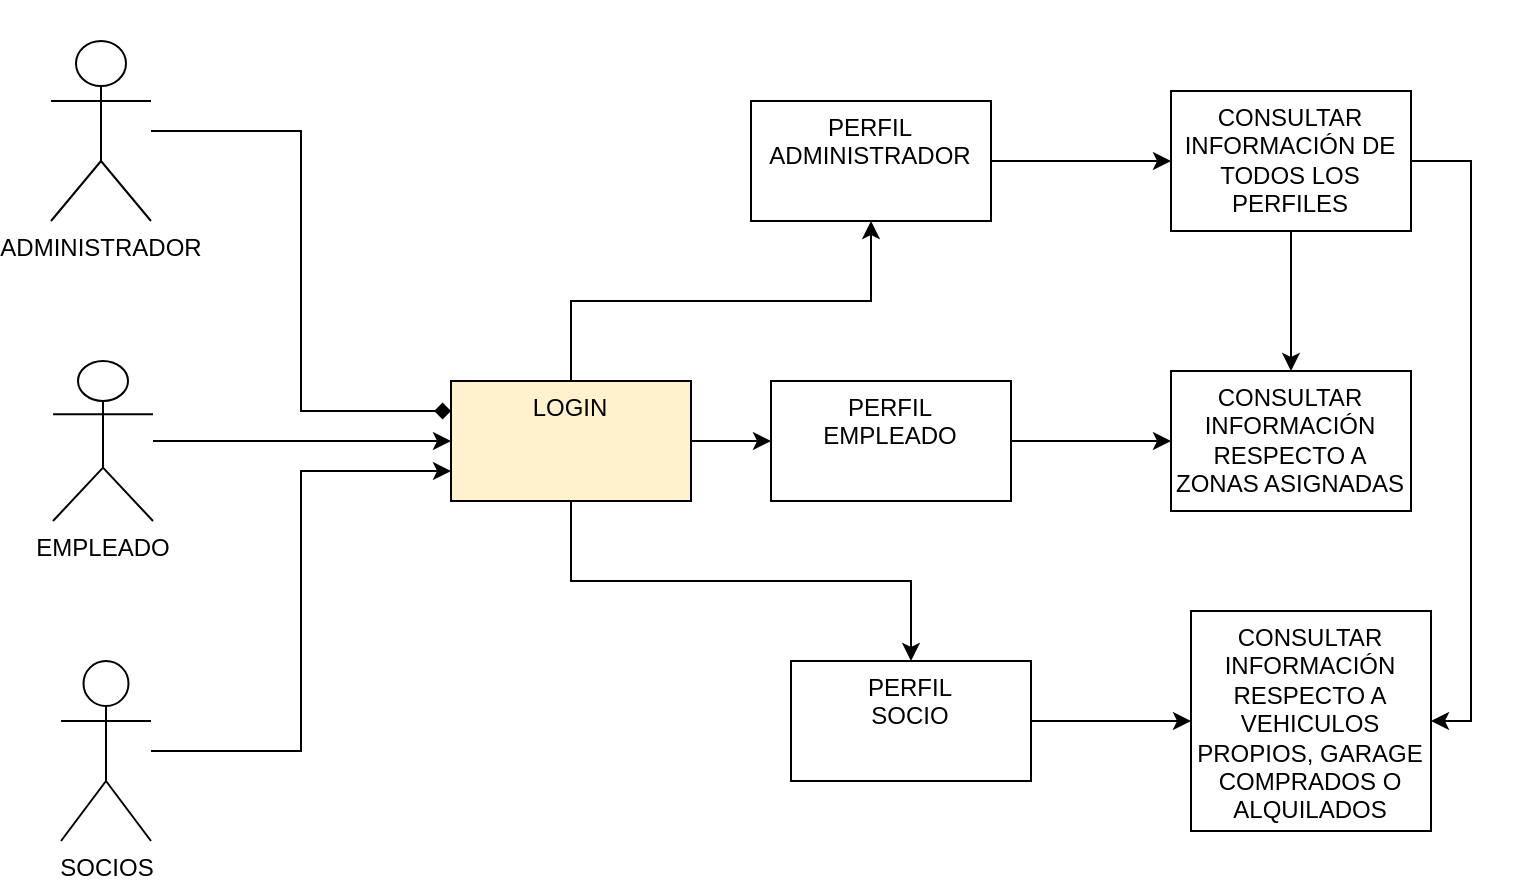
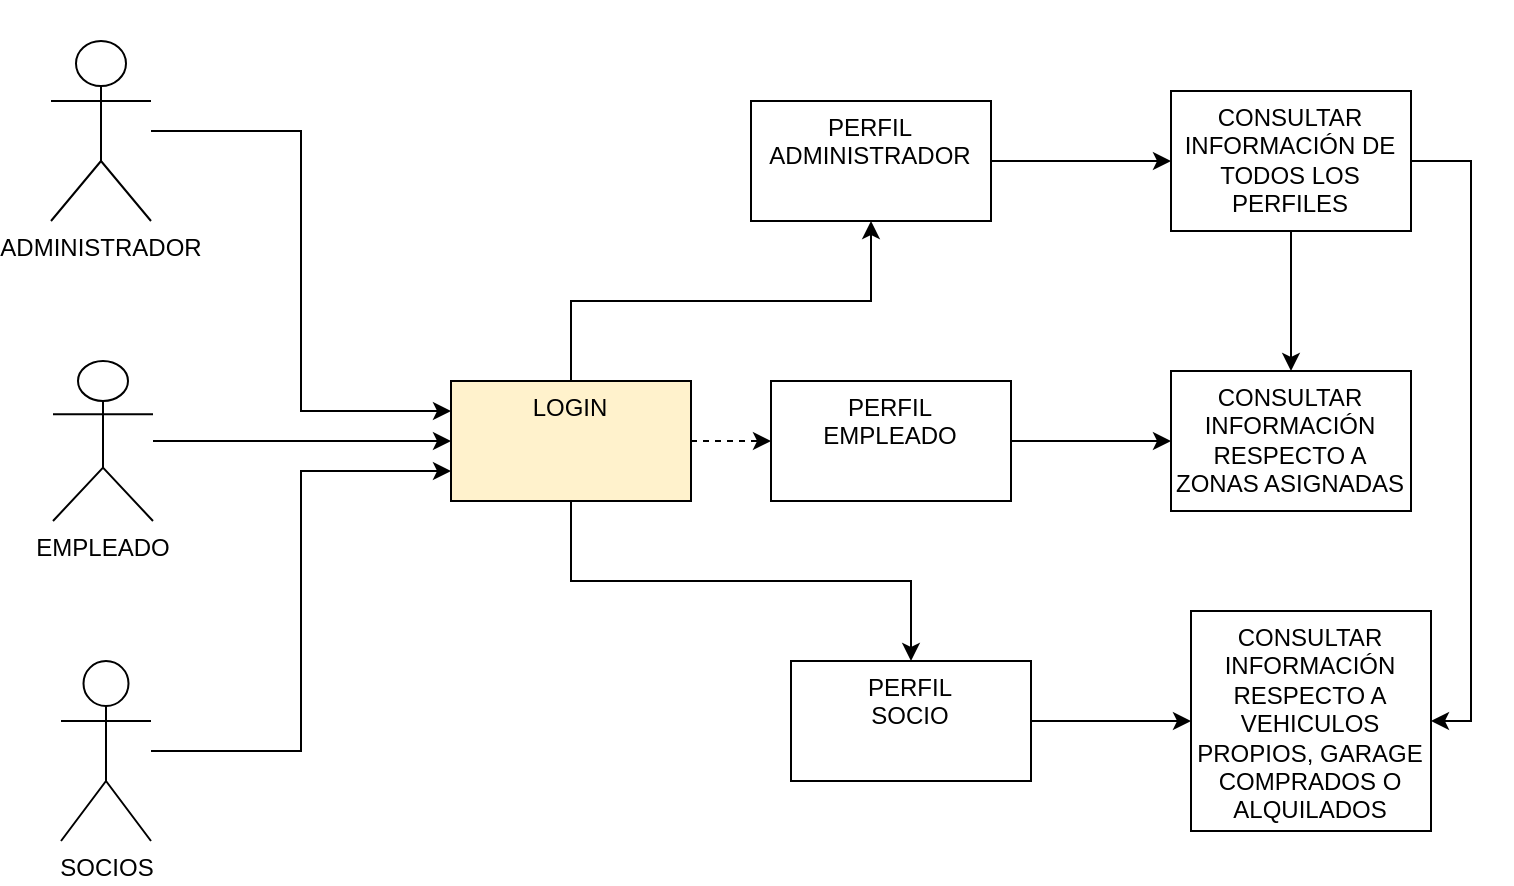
(434, 411) -> (435, 411)
(723, 441) -> (723, 441)
